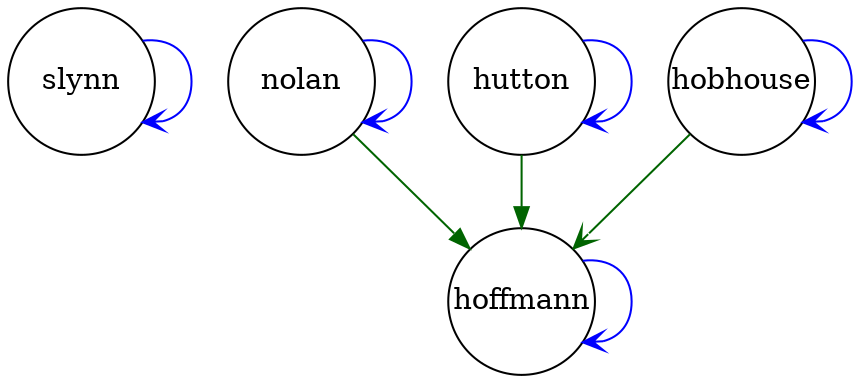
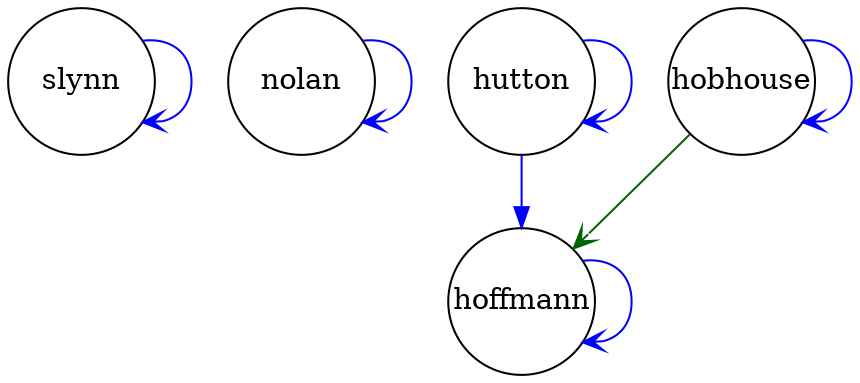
(522, 181) -> (522, 181)
(404, 184) -> none
